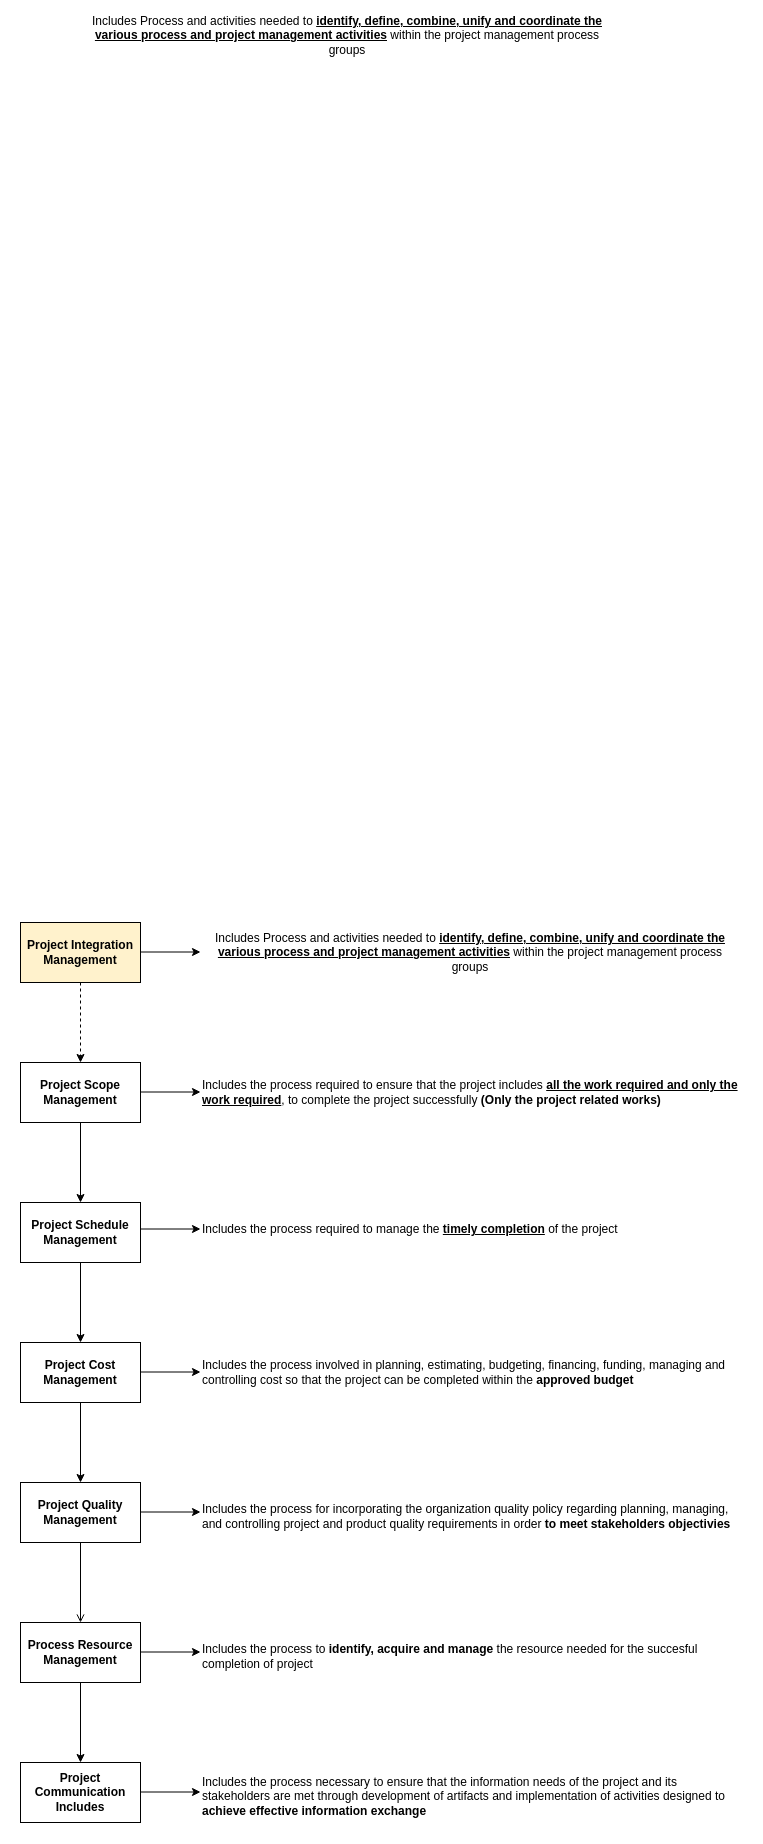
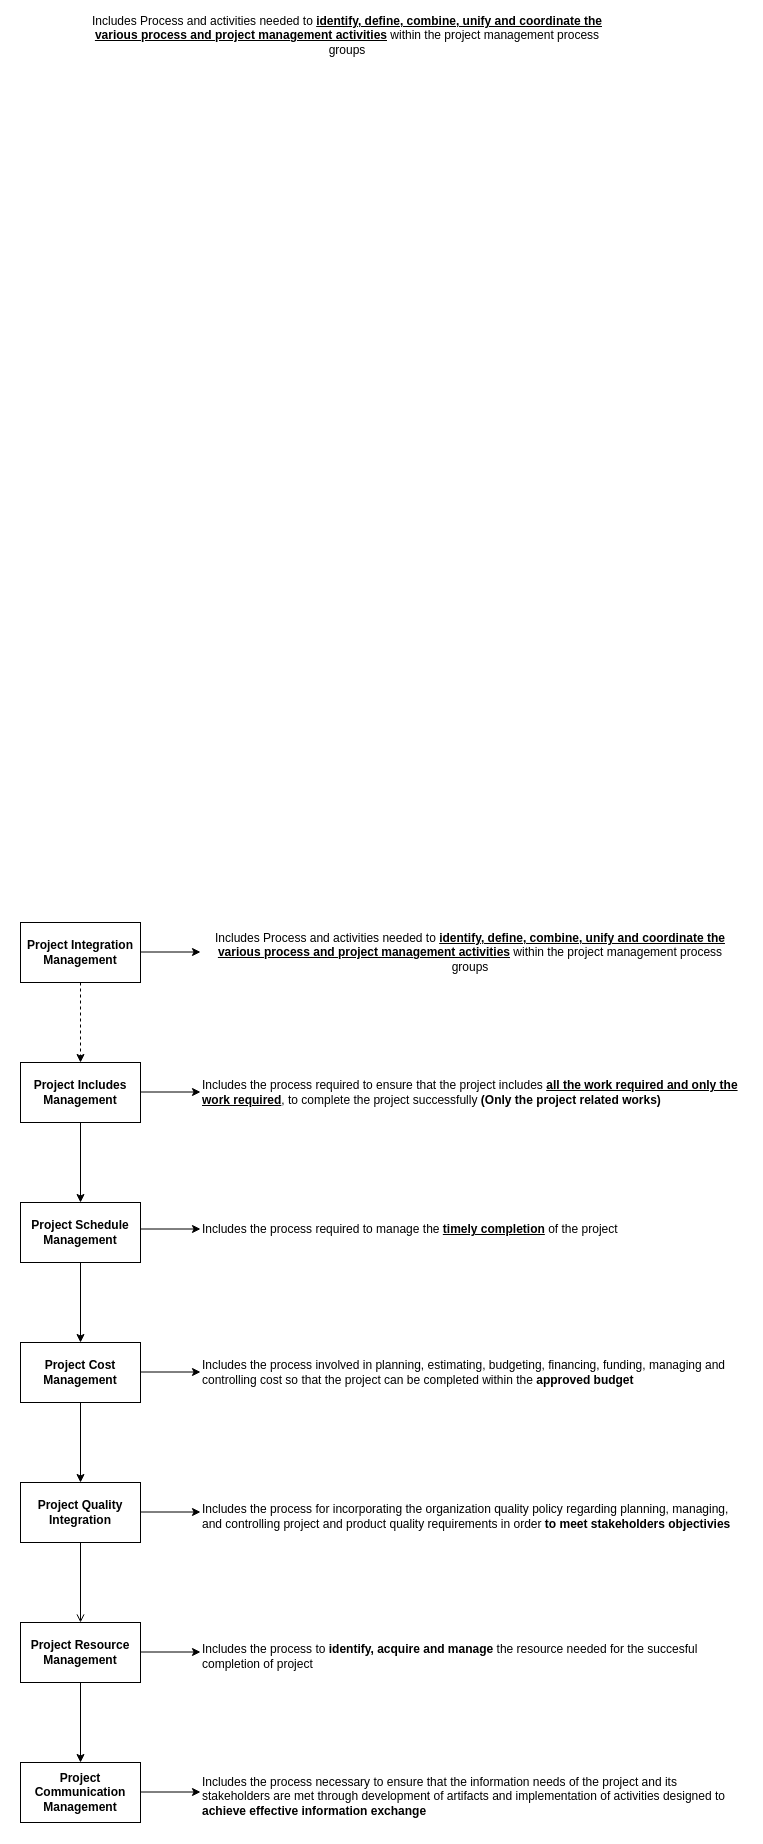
(81, 953) -> (81, 953)
(81, 1093) -> (81, 1093)
(81, 1513) -> (81, 1513)
(81, 1653) -> (81, 1653)
(81, 1793) -> (81, 1793)
